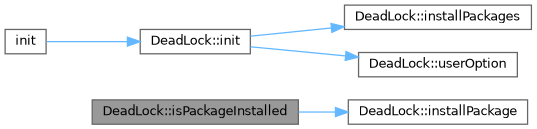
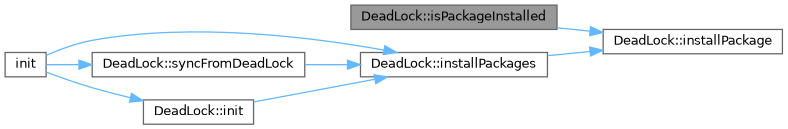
none -> (214, 32)
none -> (569, 54)
none -> (198, 65)
(438, 65) -> none
